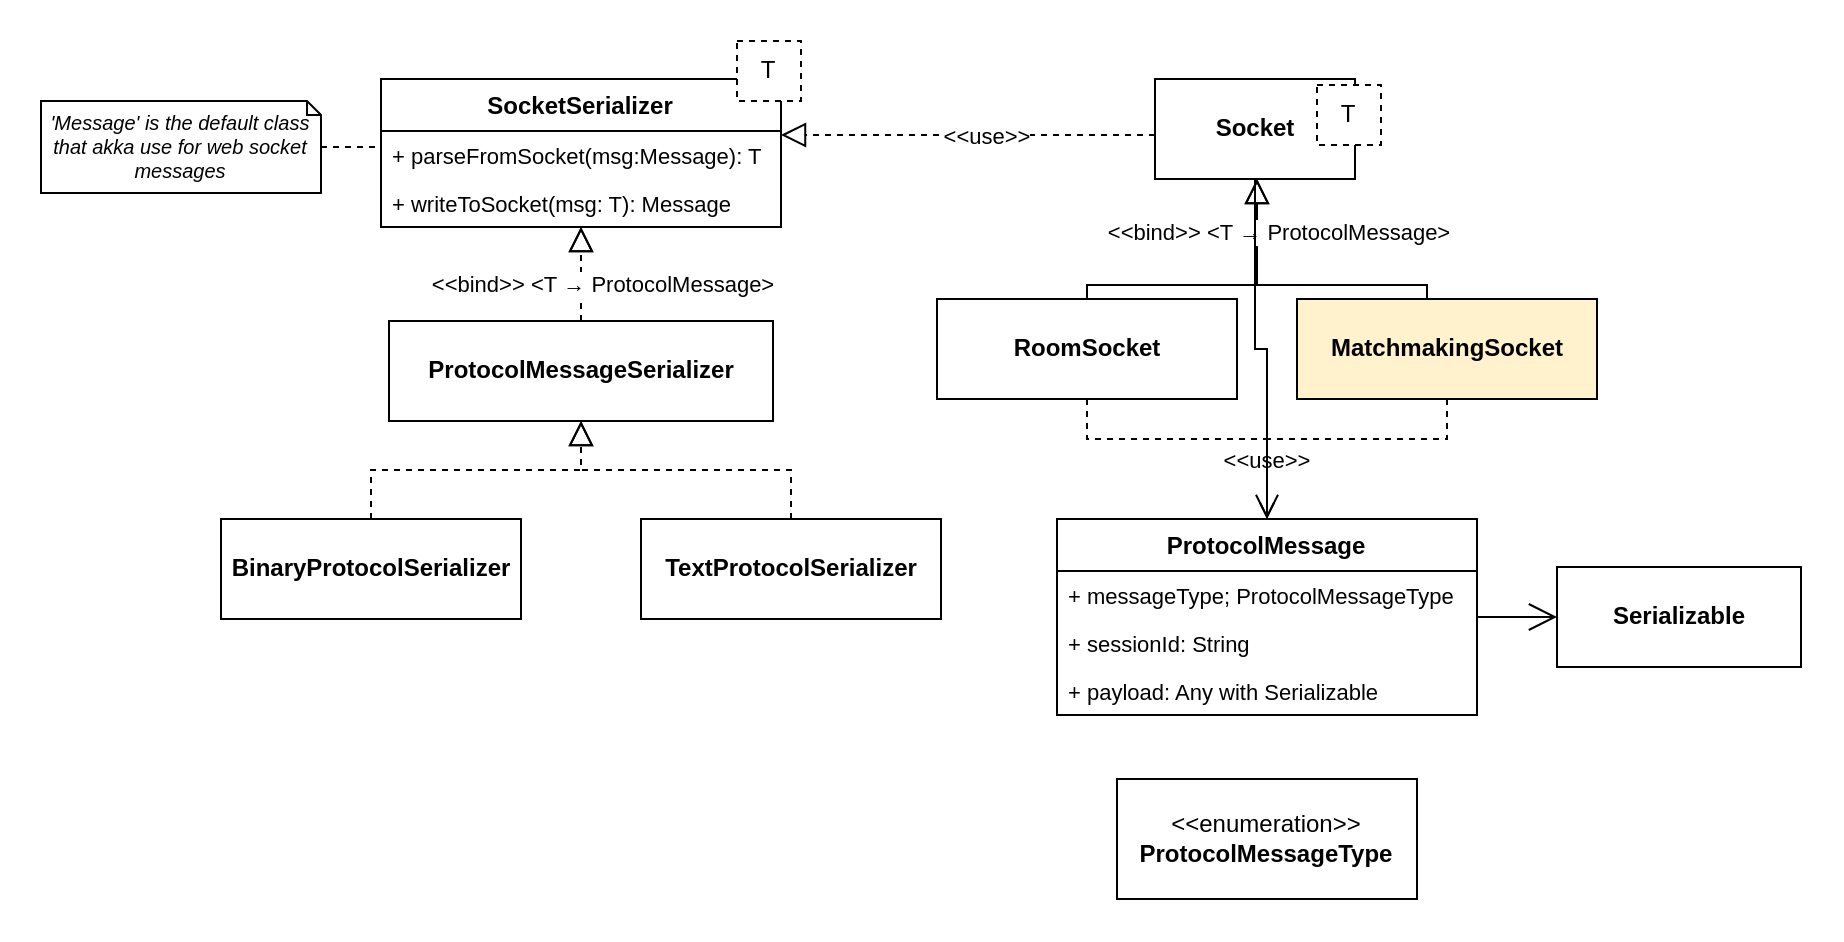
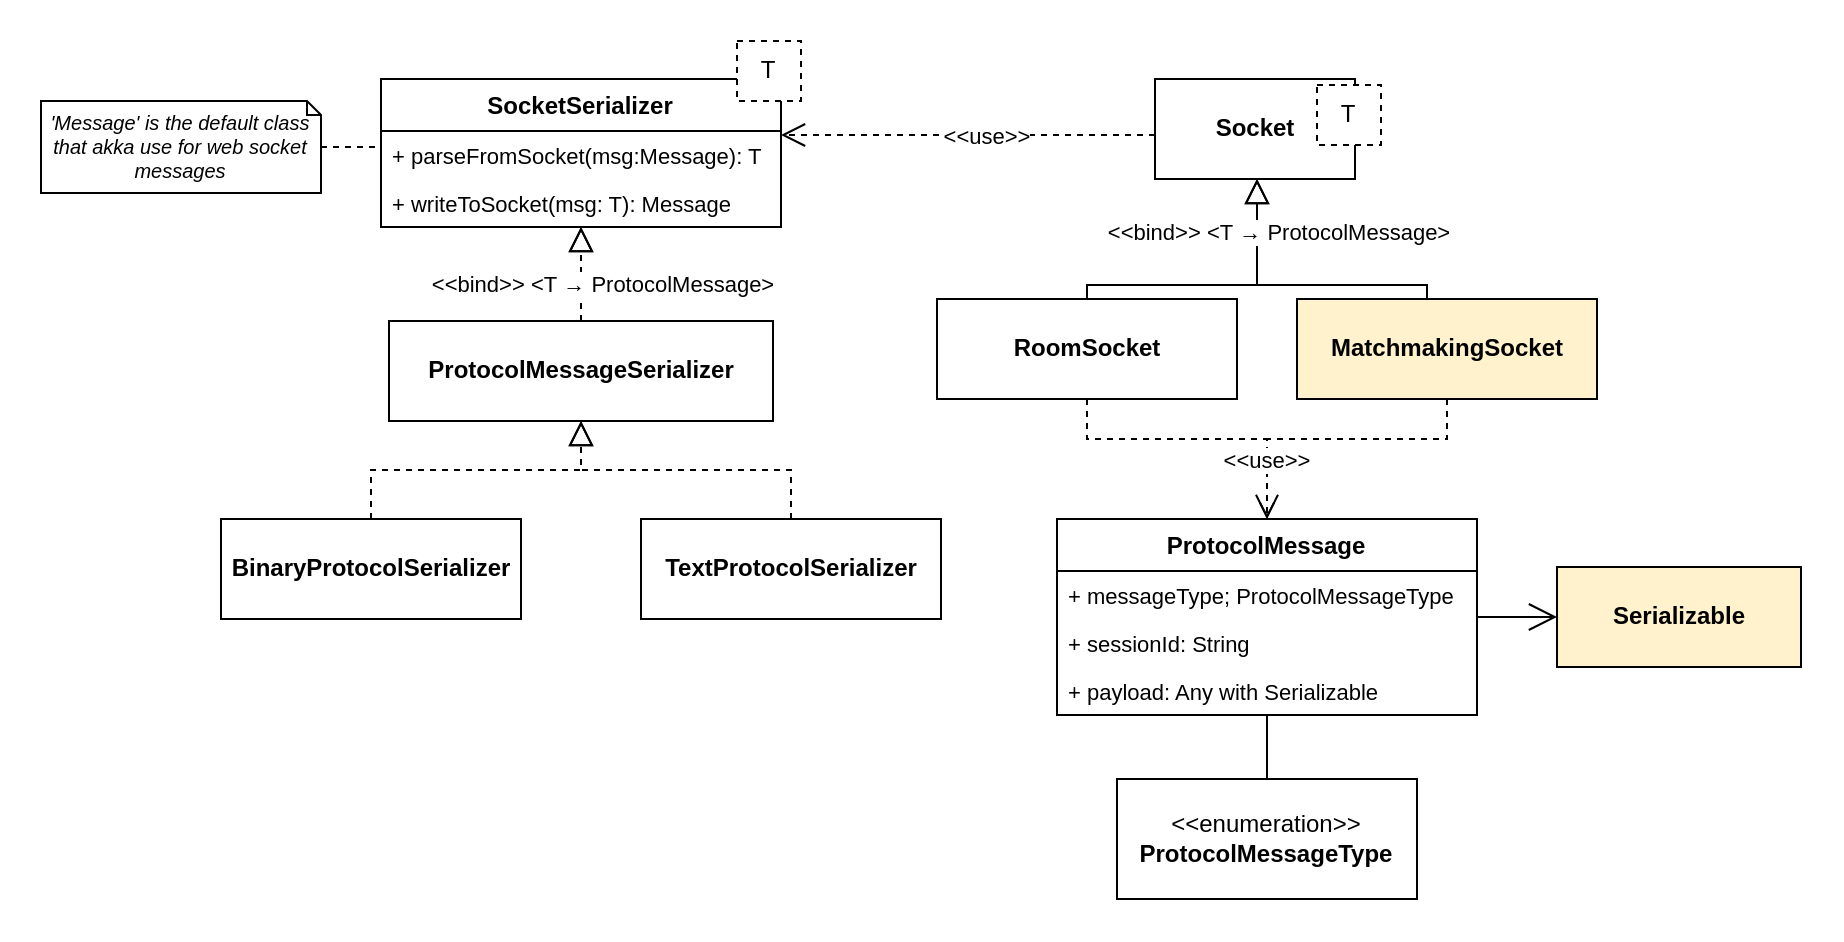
(806, 135) -> (799, 135)
(1267, 356) -> (1267, 745)
(1679, 617) -> (1679, 617)
